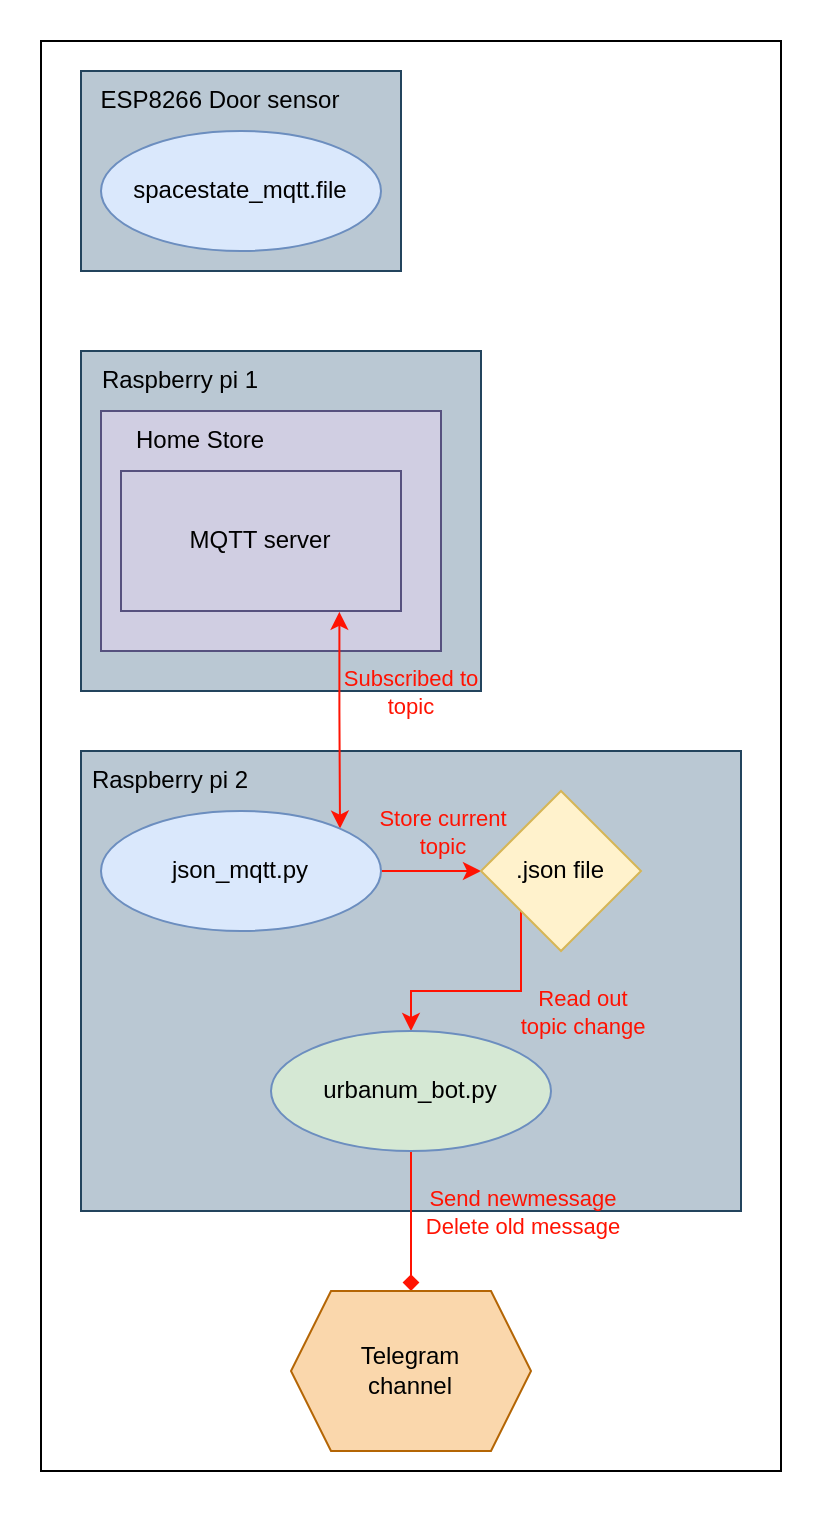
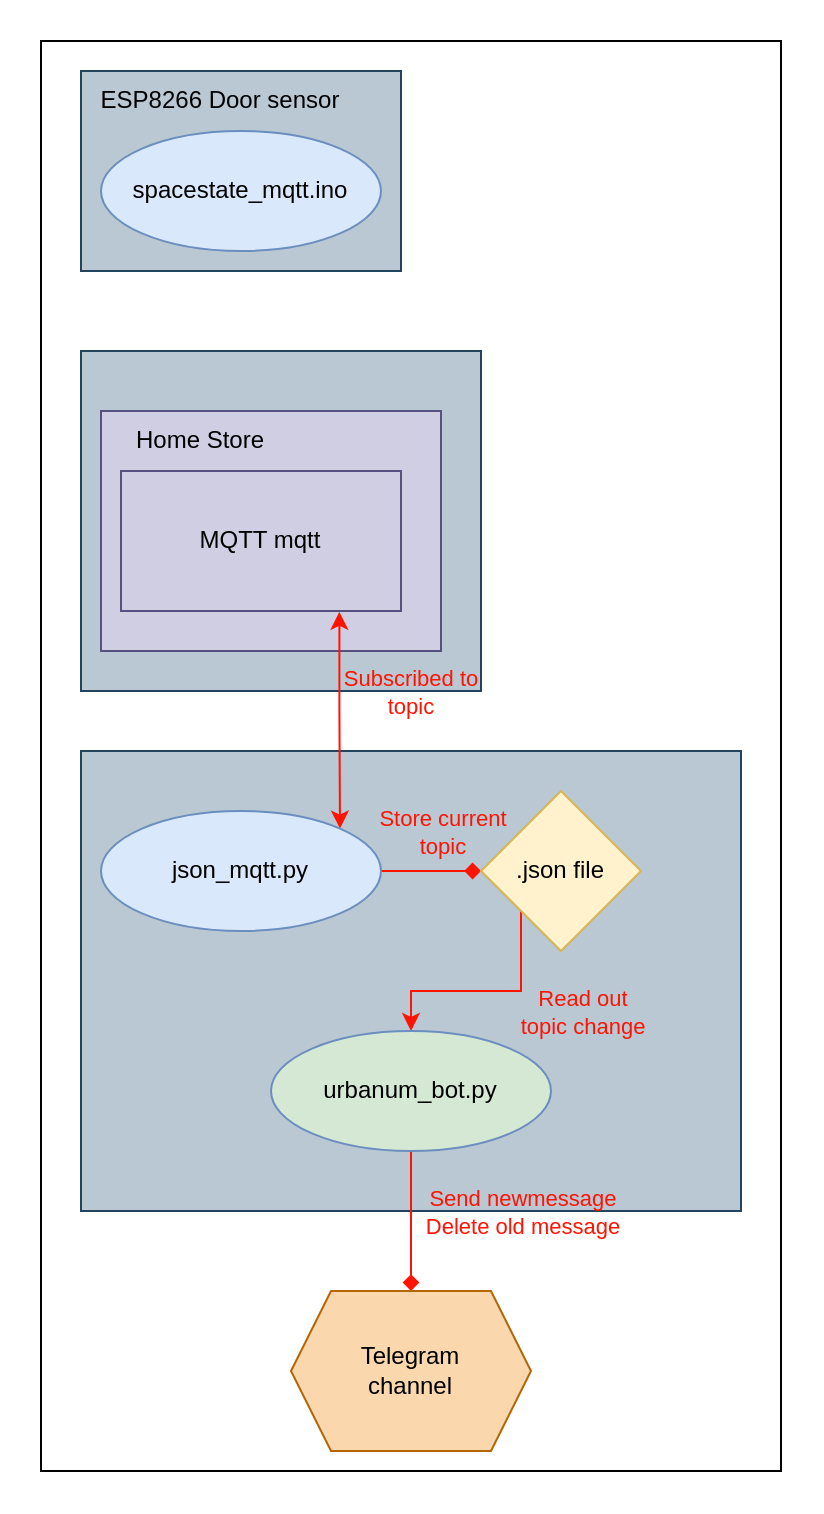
(241, 191) -> (241, 191)
(181, 381) -> none
(261, 541) -> (261, 541)
(171, 781) -> none
(465, 871) -> (464, 871)
